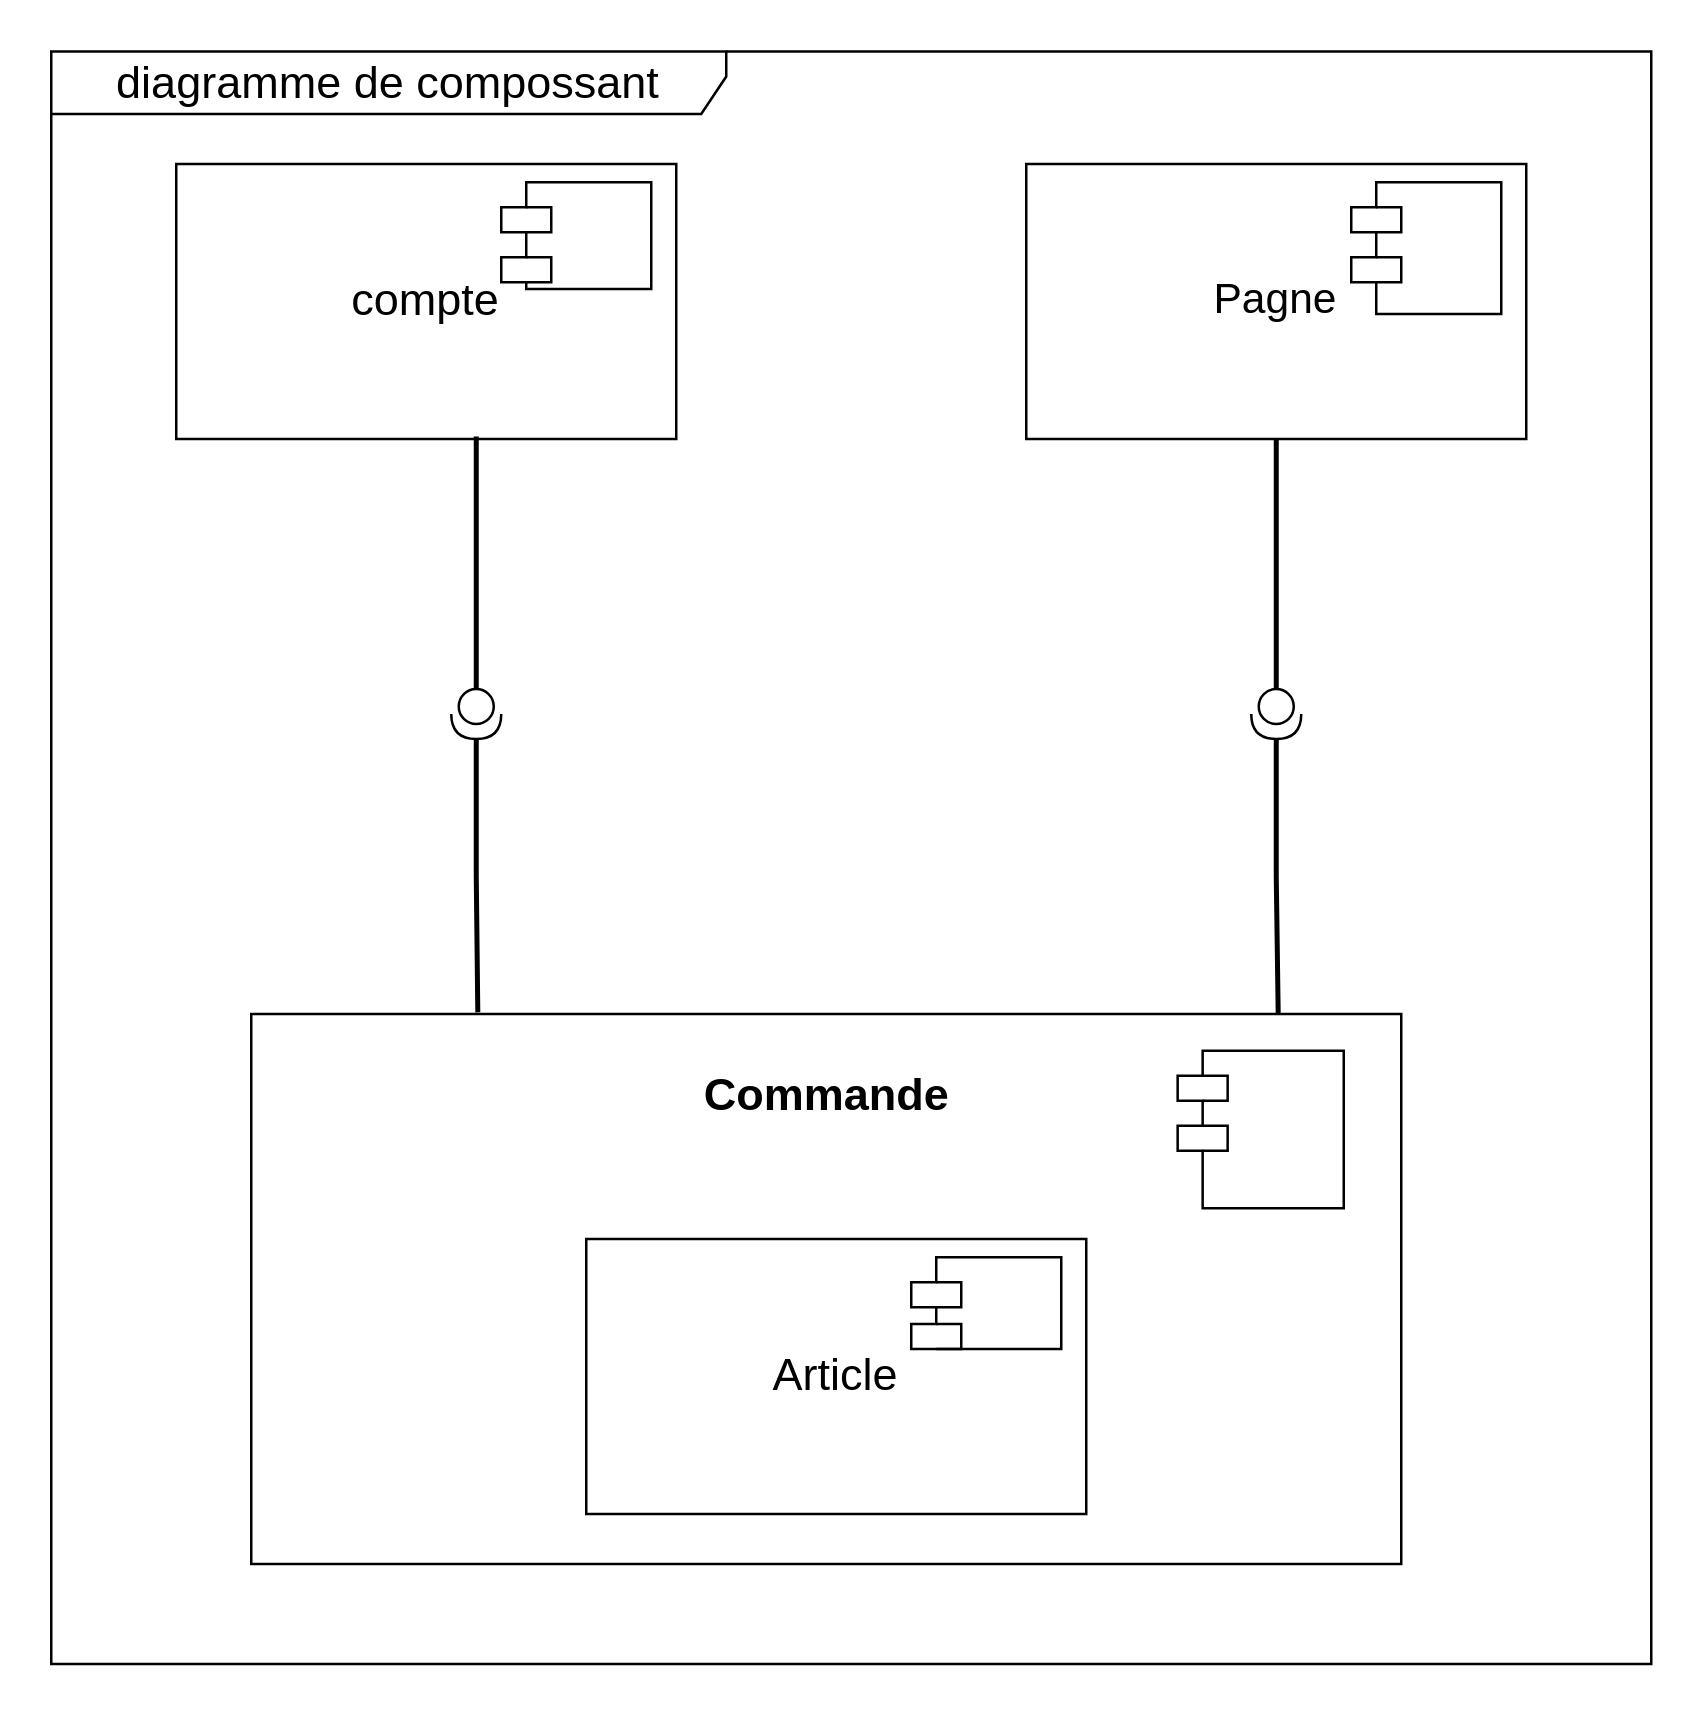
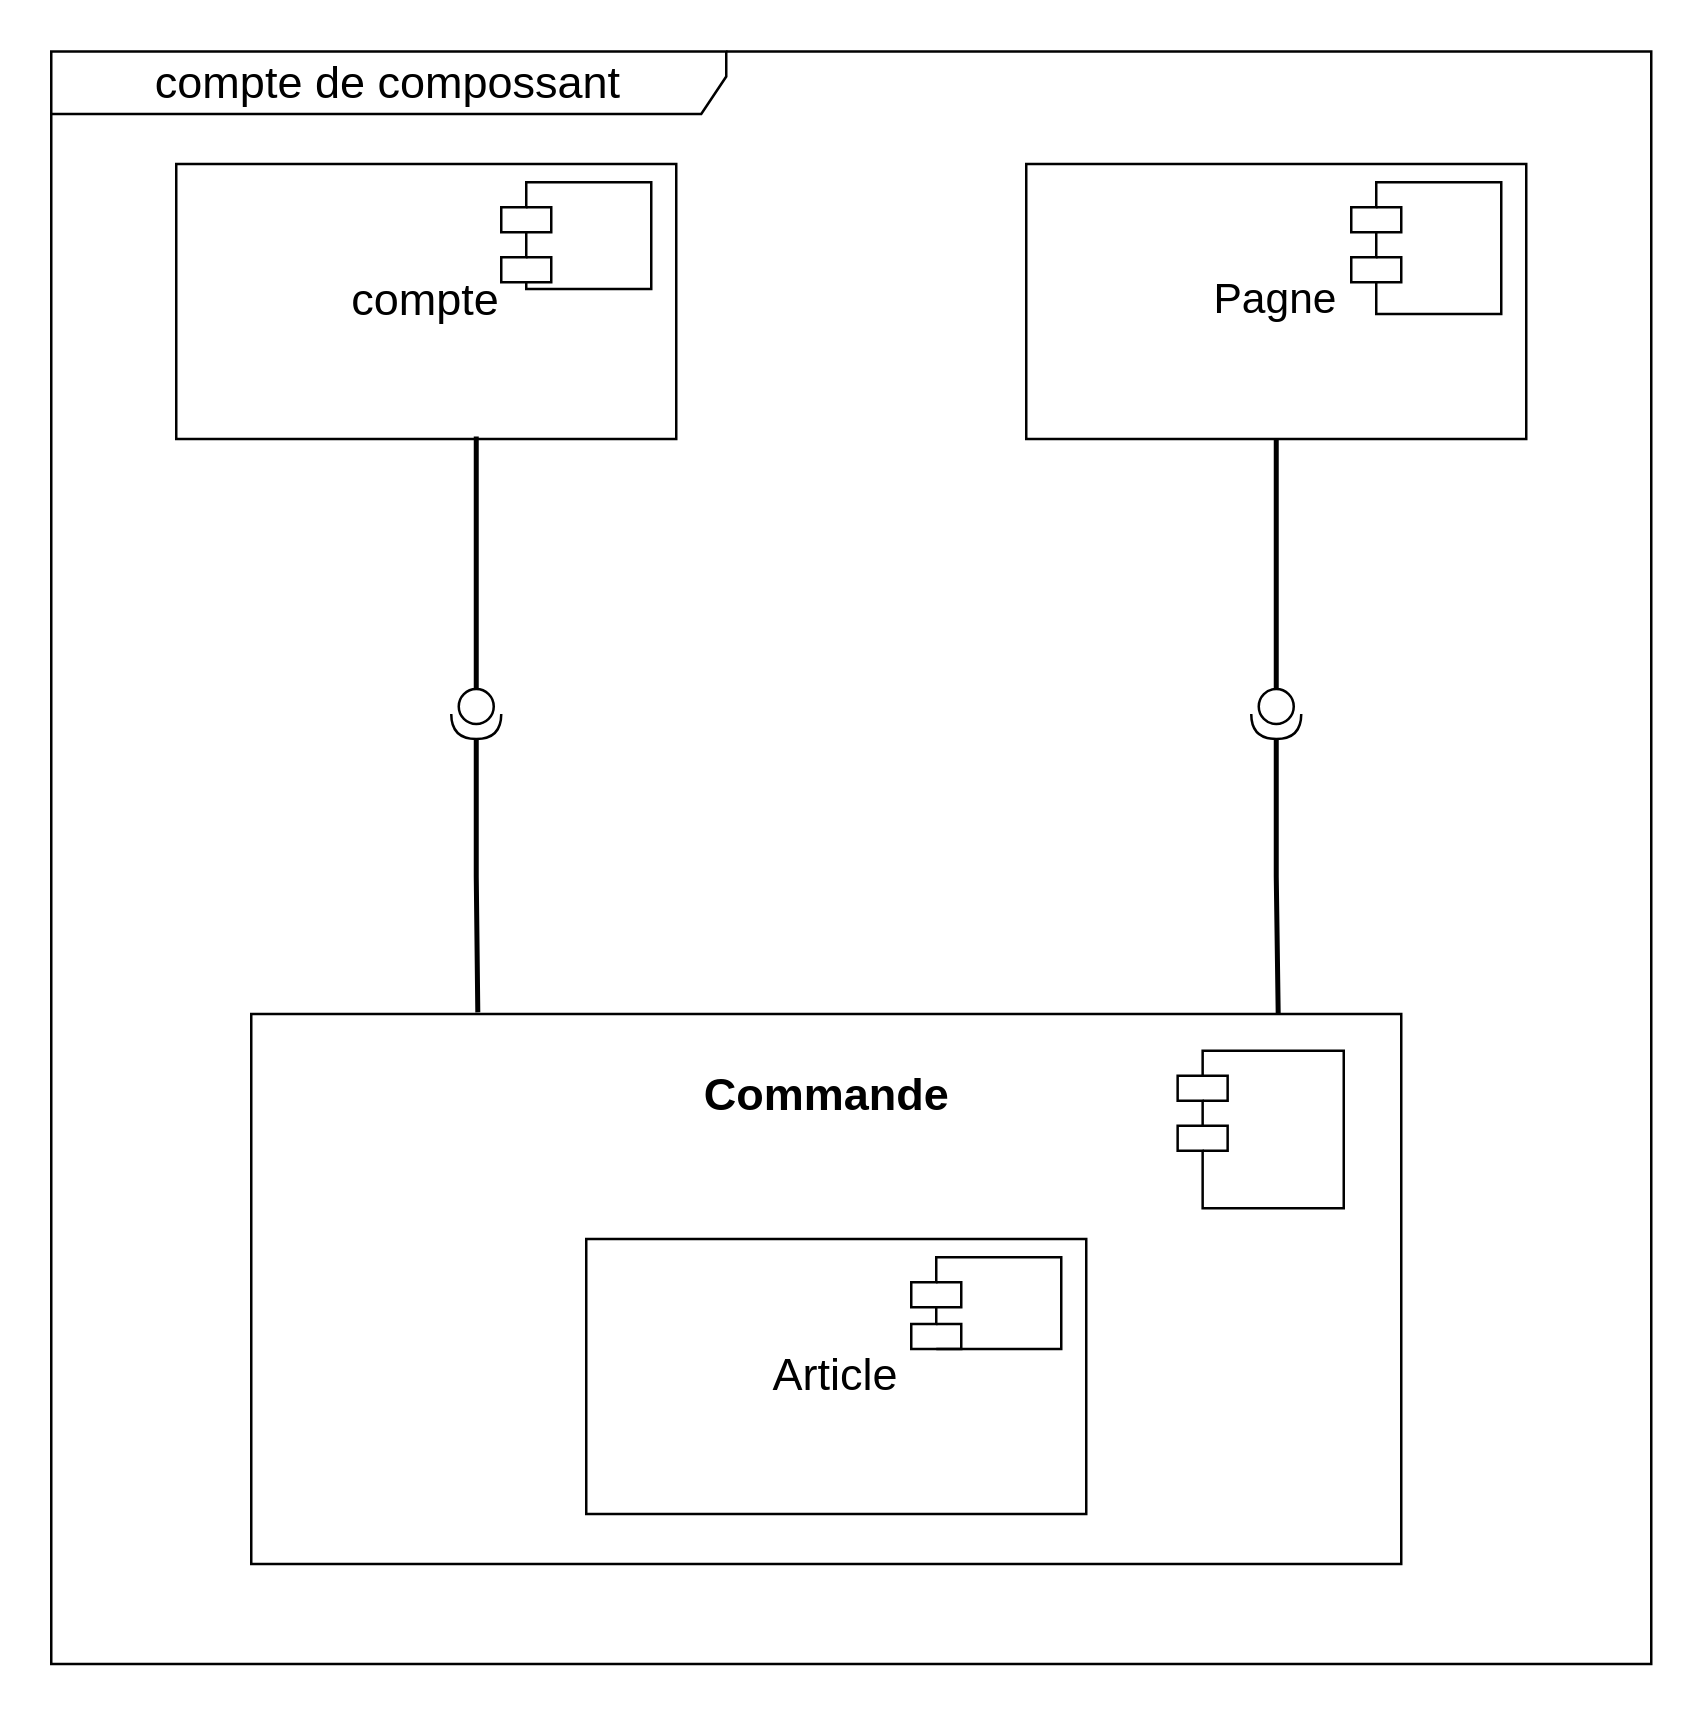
(389, 84) -> (389, 84)
